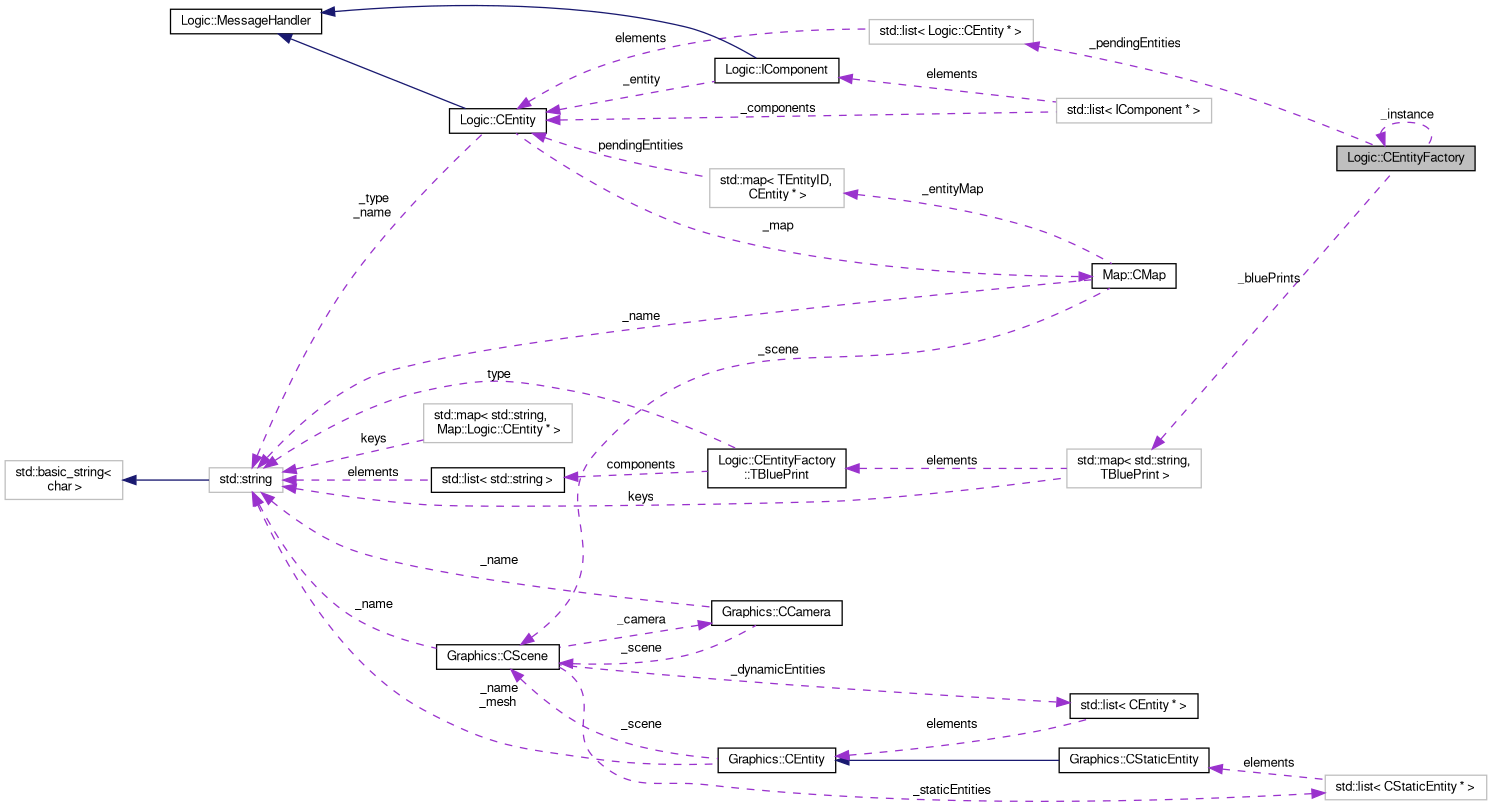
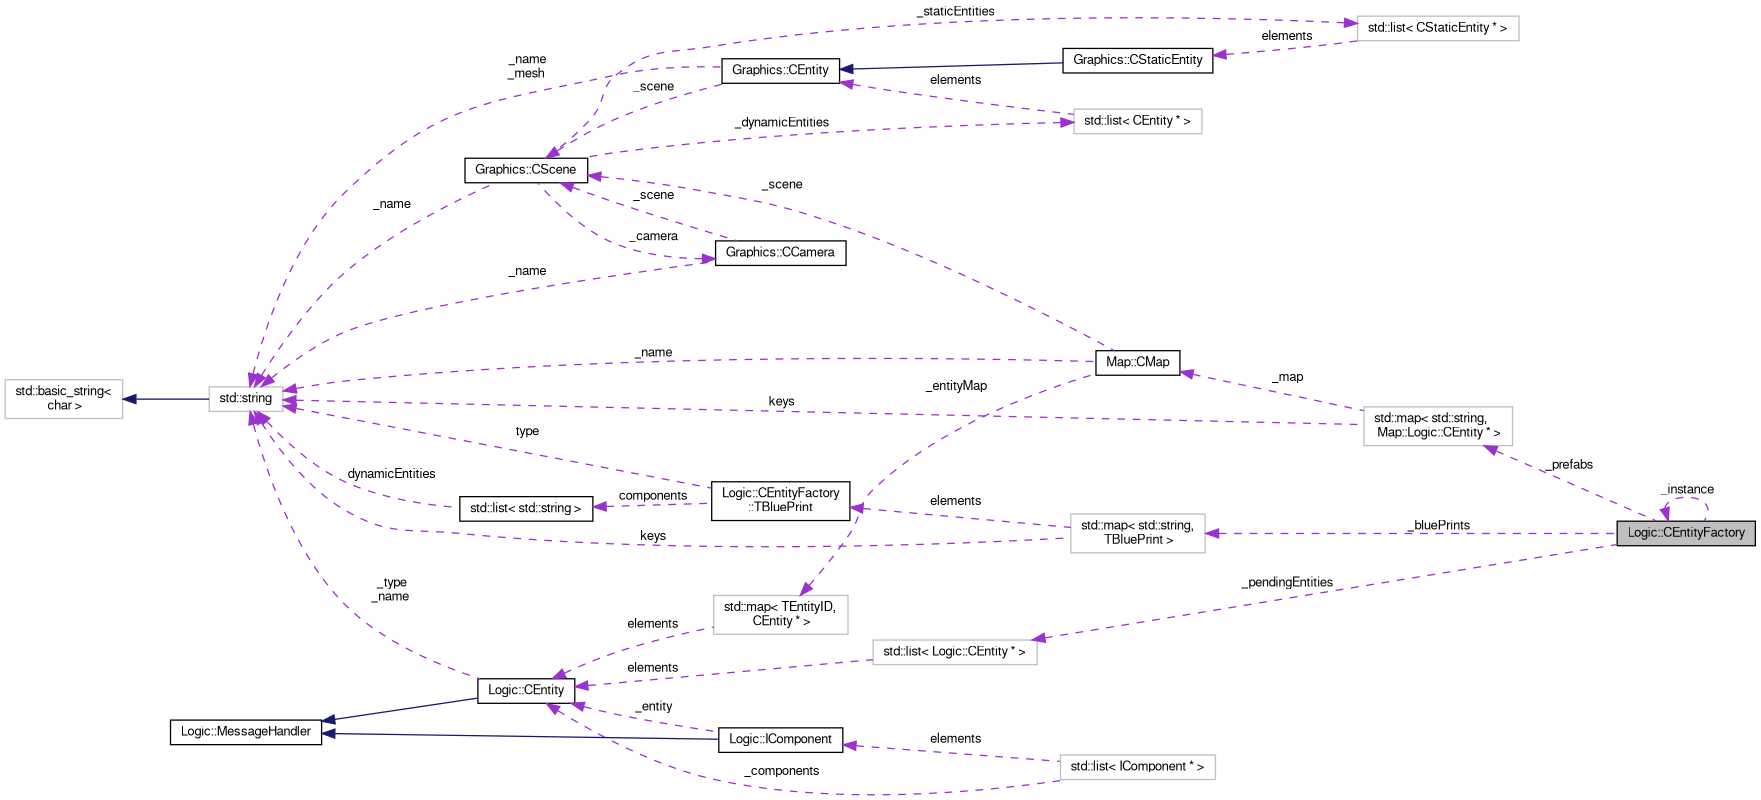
(640, 146) -> (652, 625)
(784, 251) -> (1278, 392)
(373, 473) -> (391, 475)
none -> (1576, 486)
(1134, 706) -> (1138, 121)
